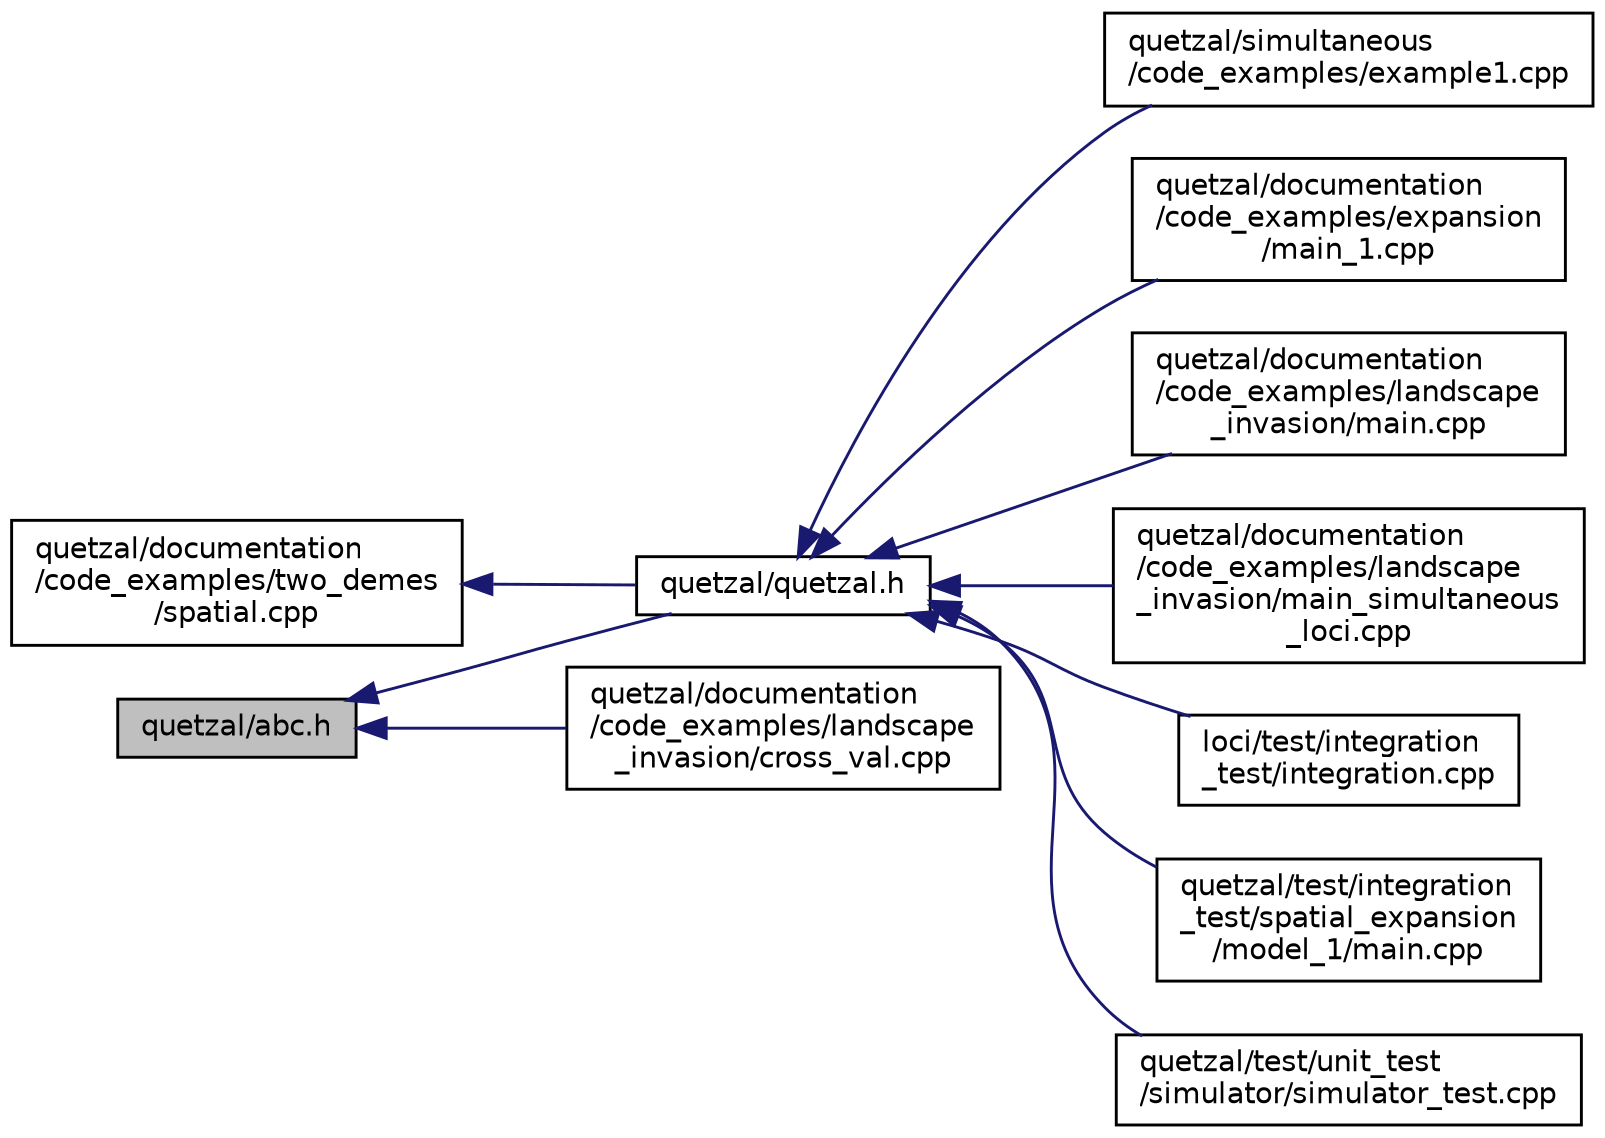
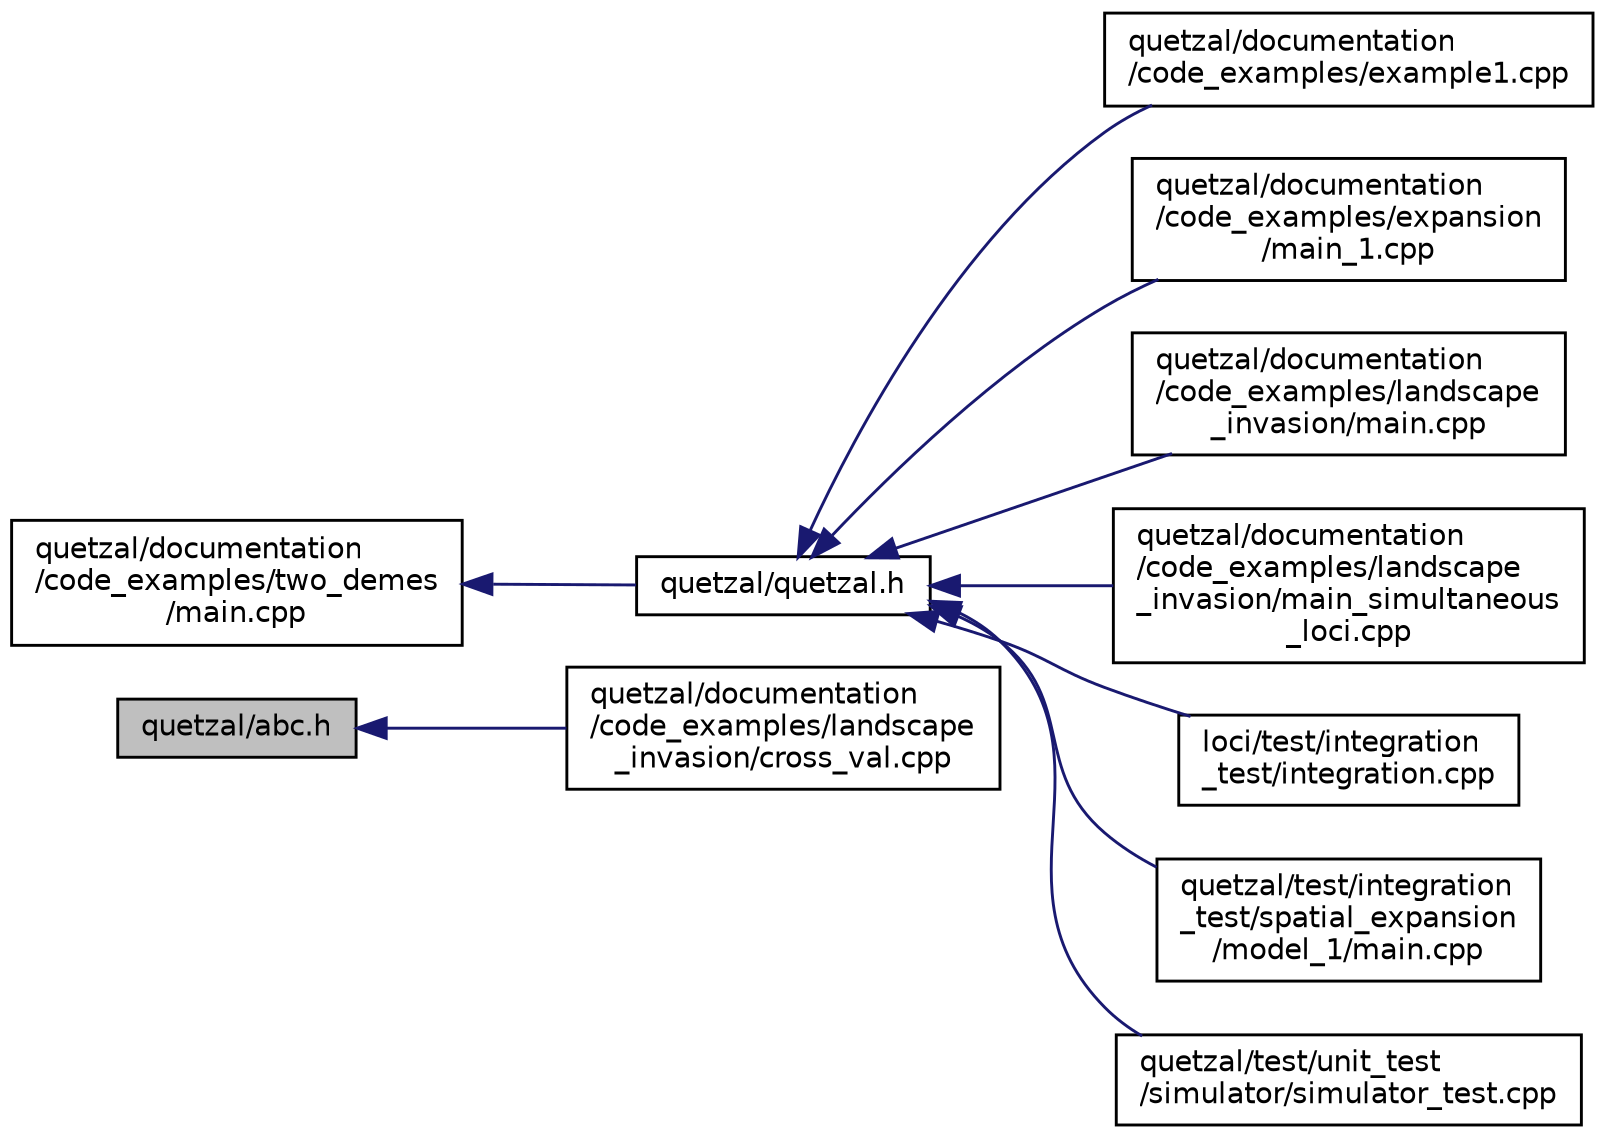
(1349, 60) -> (1349, 60)
(237, 583) -> (237, 583)
(524, 653) -> none
